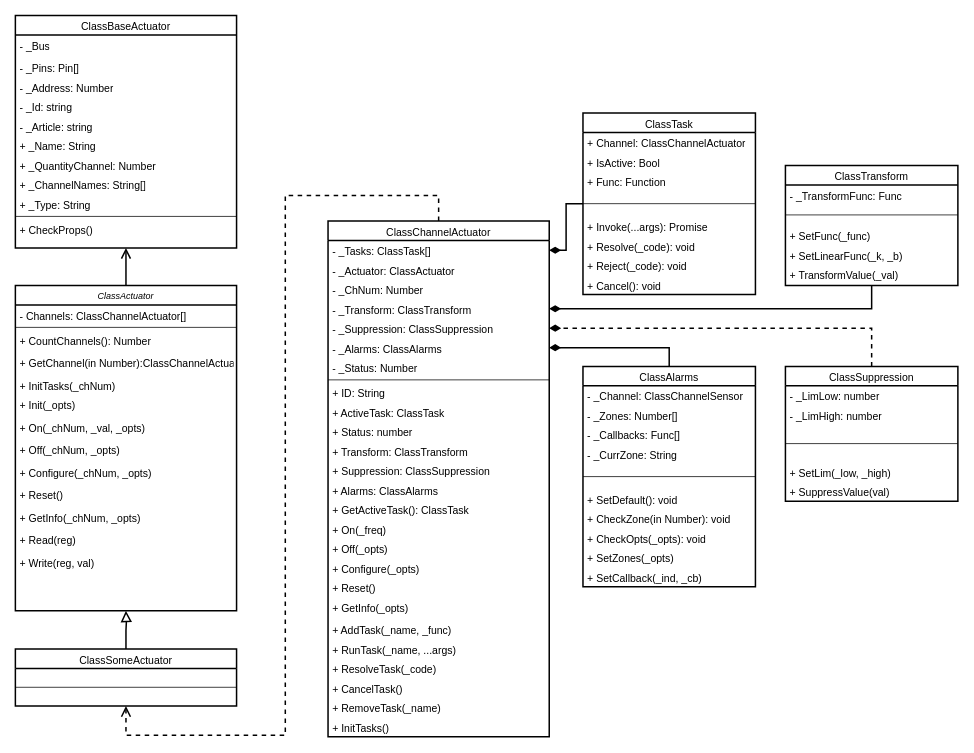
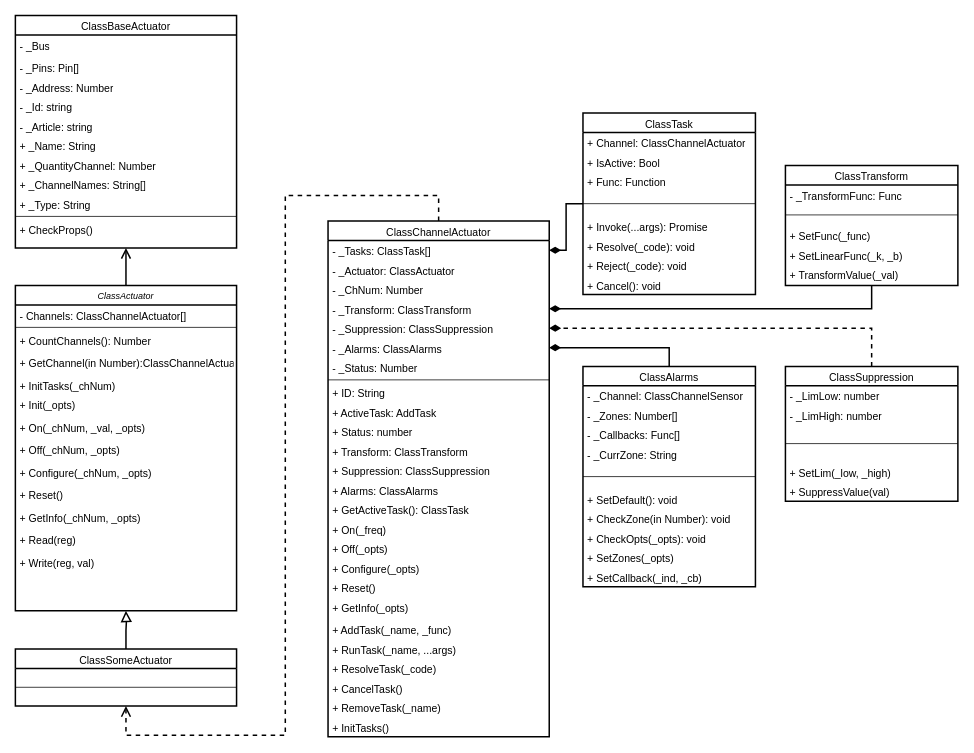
(393, 414) -> (389, 414)
